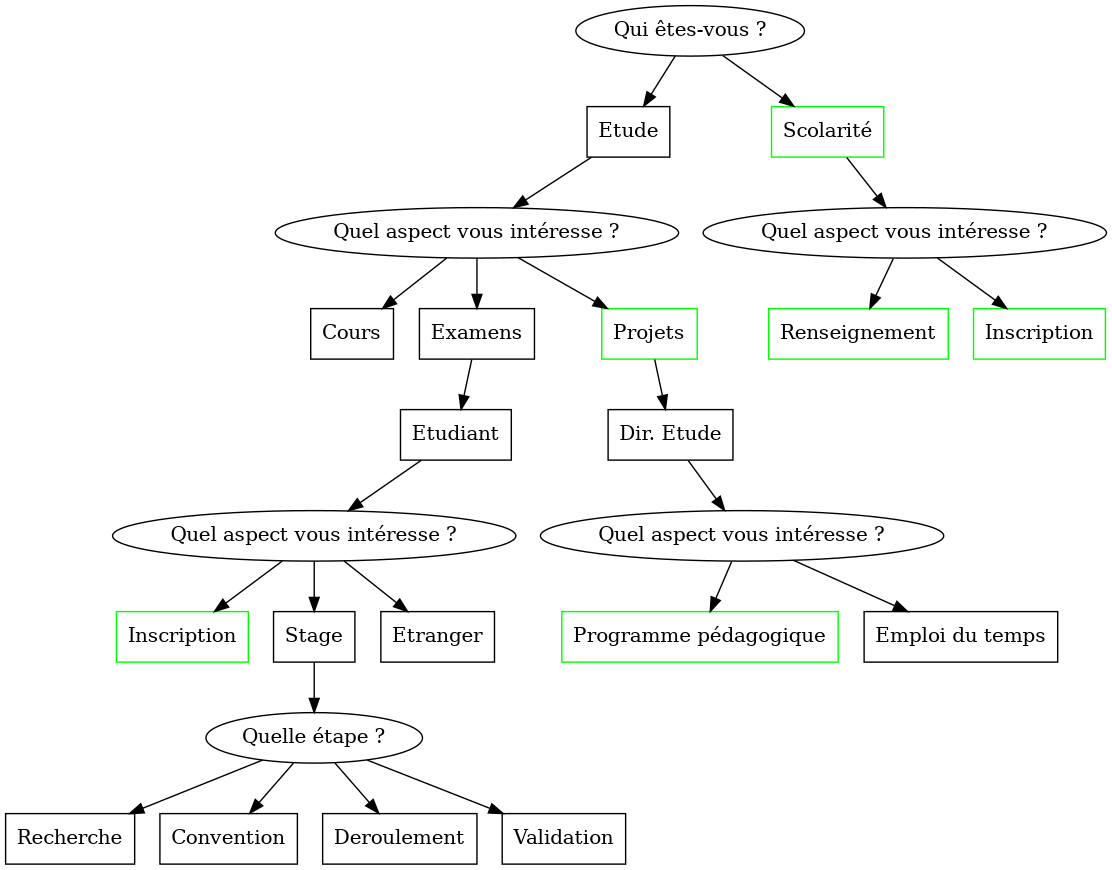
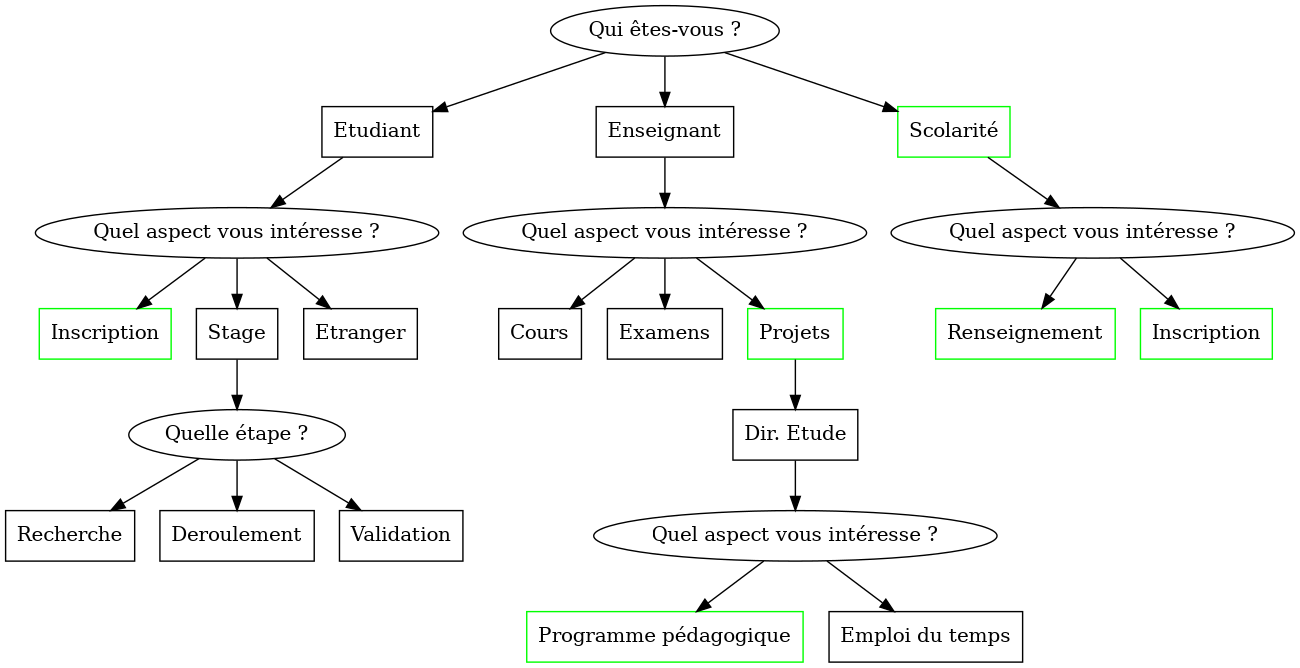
(628, 132) -> (665, 132)
(468, 377) -> (526, 80)
(229, 839) -> none
